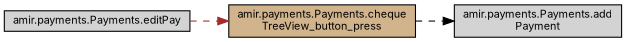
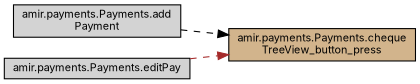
(429, 21) -> (199, 32)
